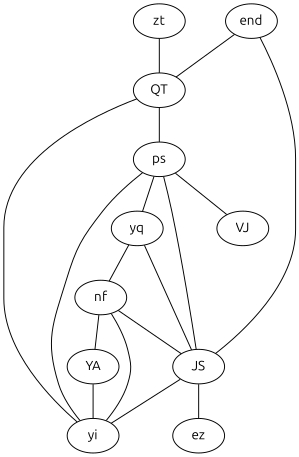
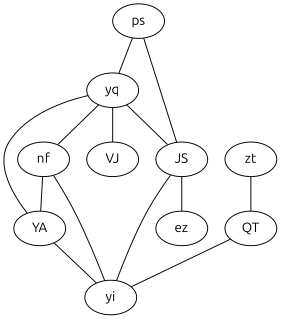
(251, 21) -> none
(159, 125) -> none
none -> (14, 136)
(201, 194) -> (113, 125)
(64, 287) -> none
(150, 332) -> none
